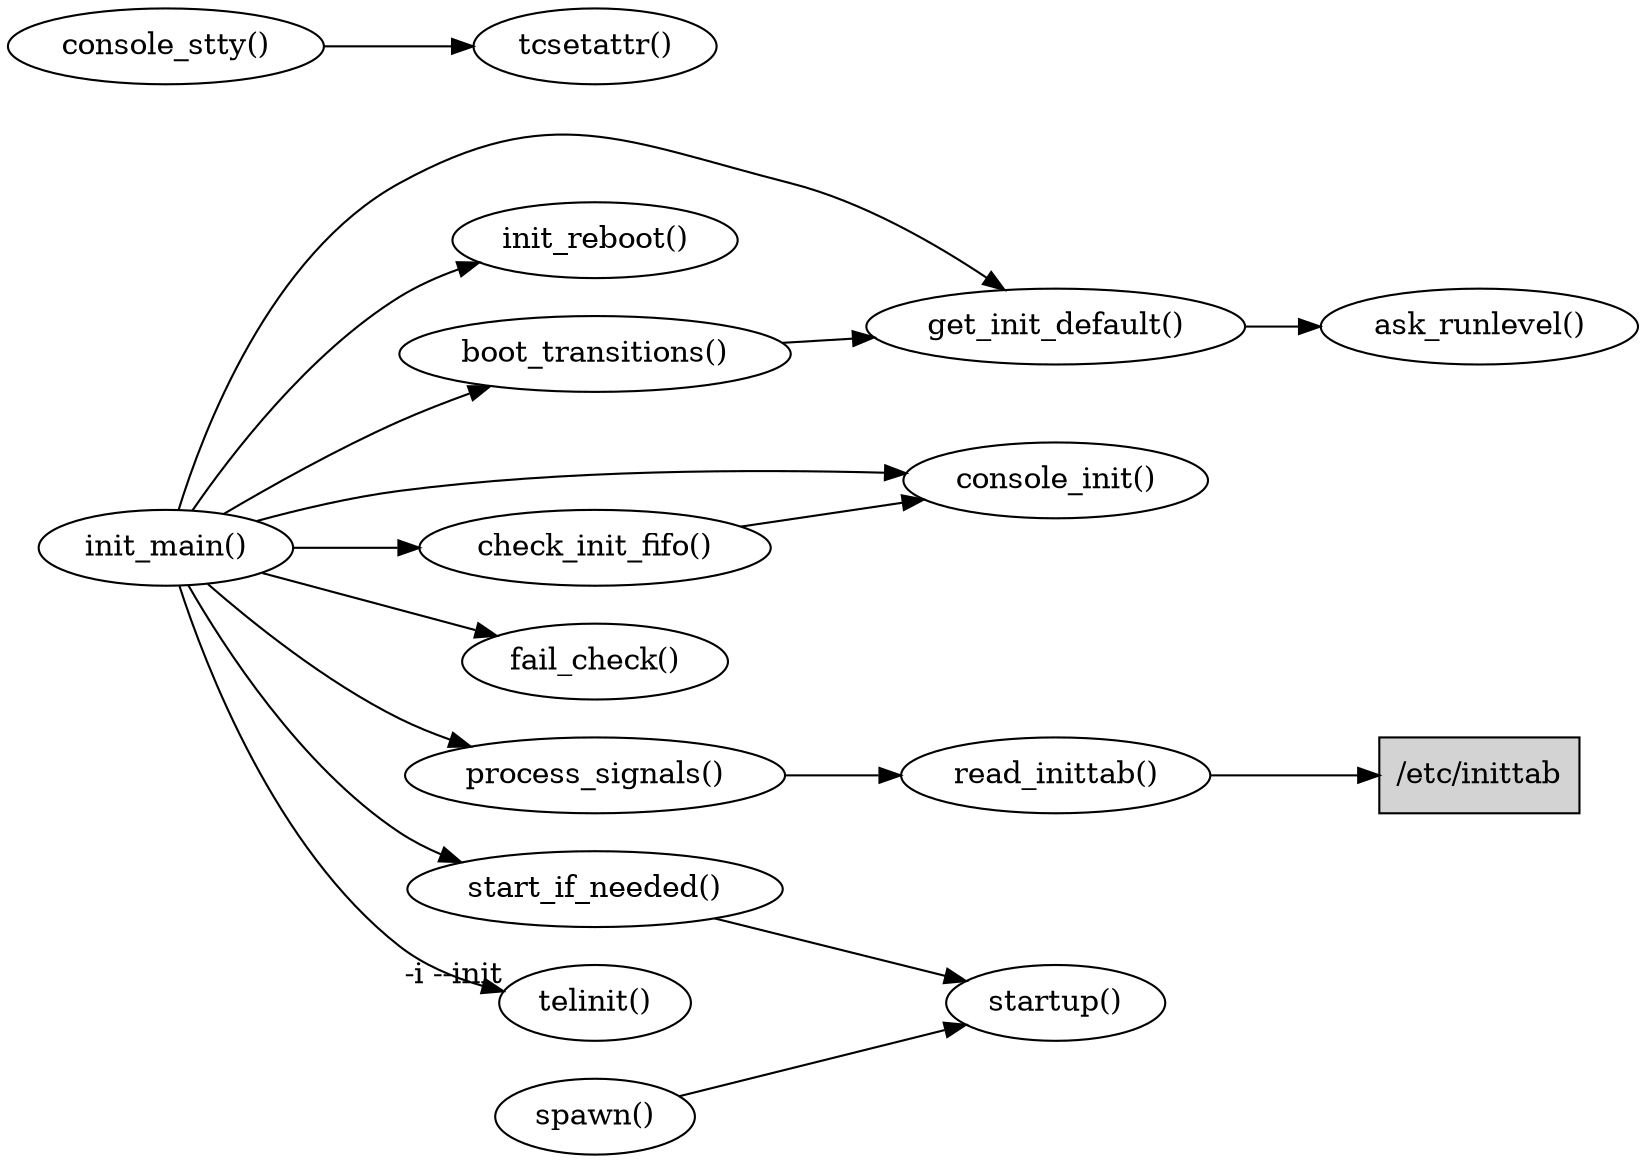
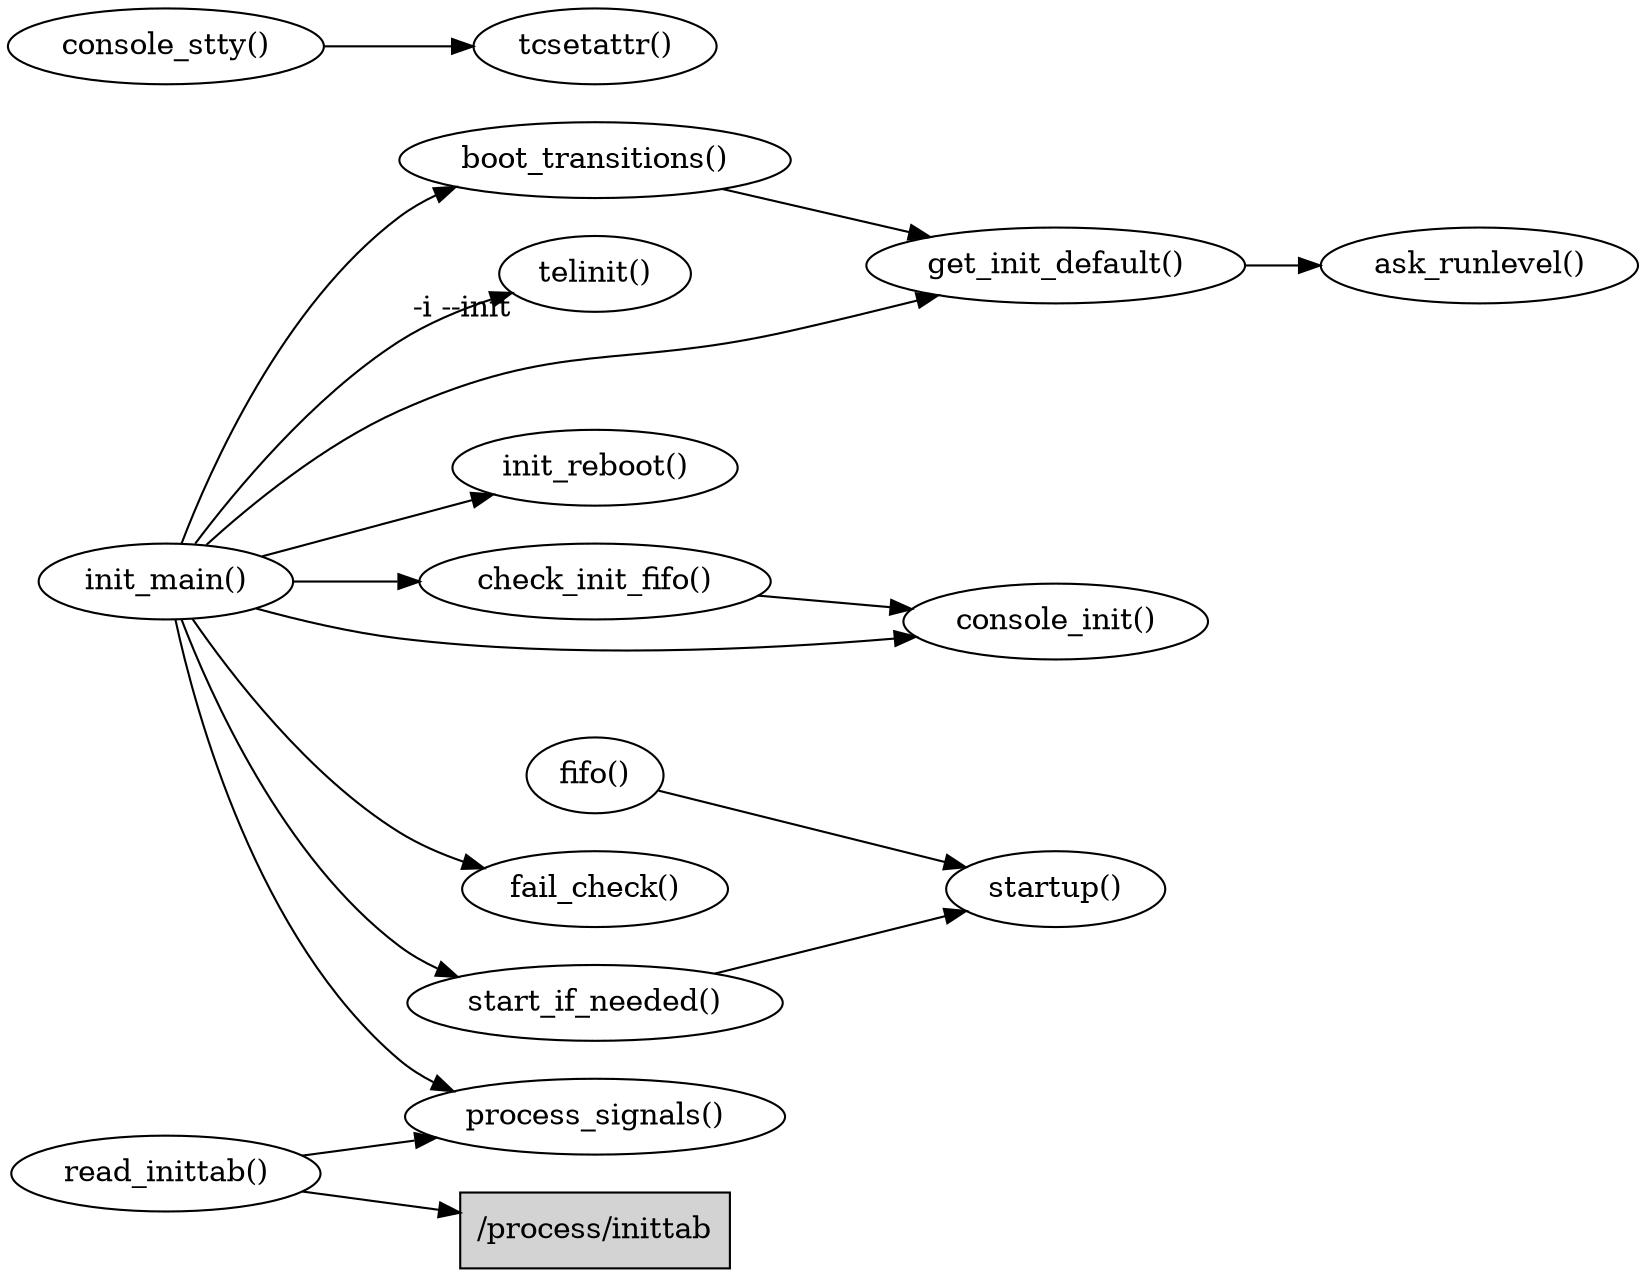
(832, 775) -> (358, 1148)
(1479, 775) -> (595, 1230)
(595, 1117) -> (595, 775)
